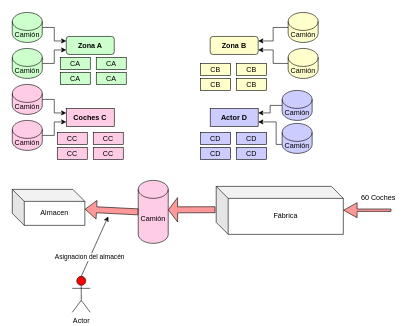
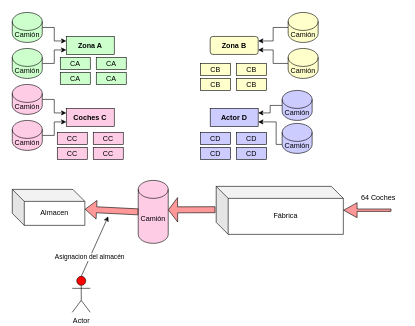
(90, 45) -> (90, 45)
(379, 198) -> (379, 198)
